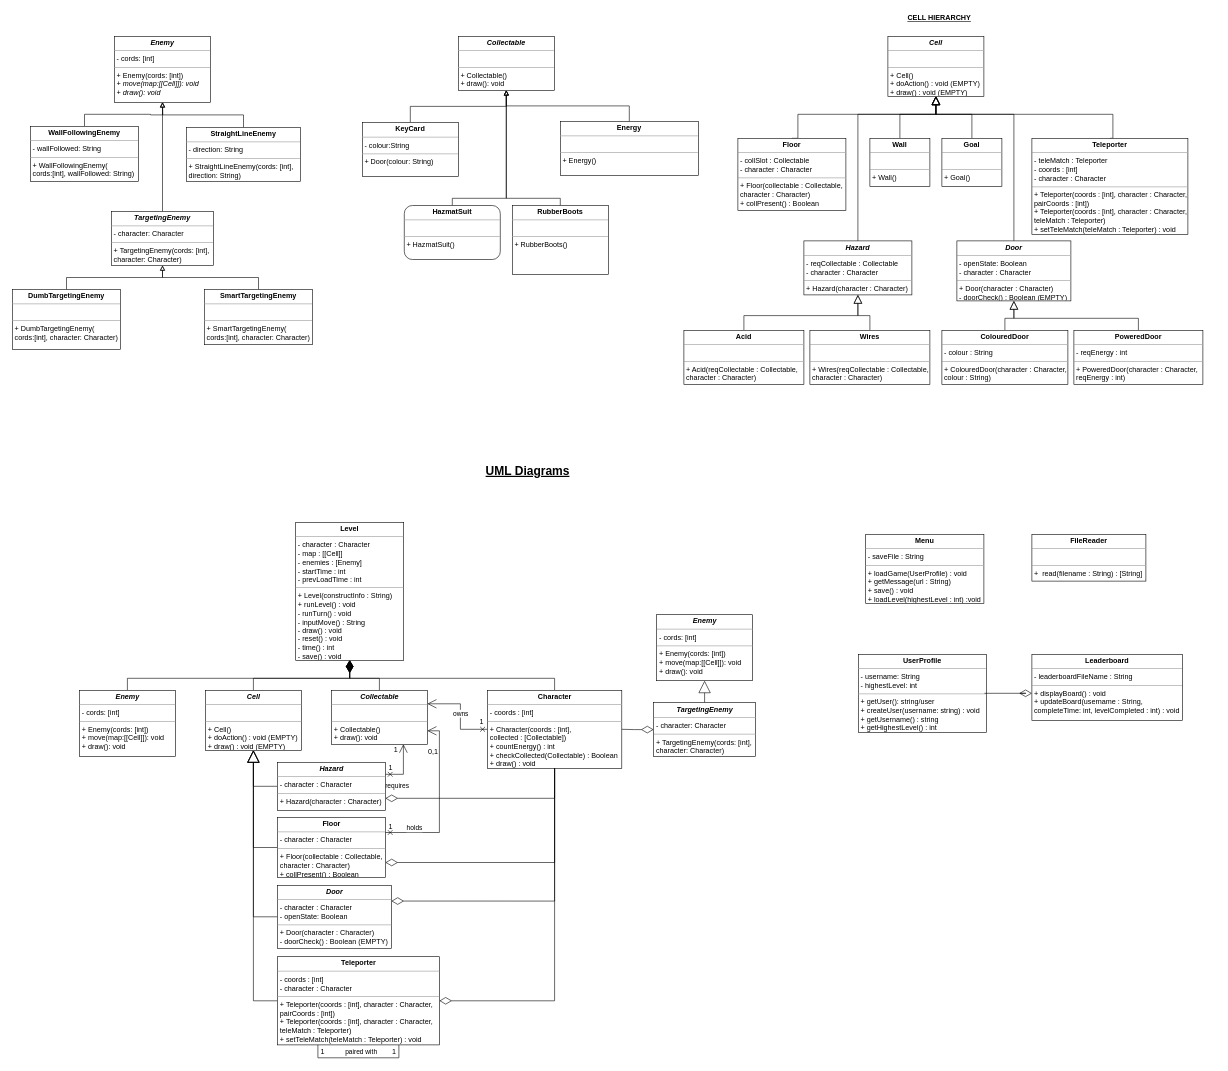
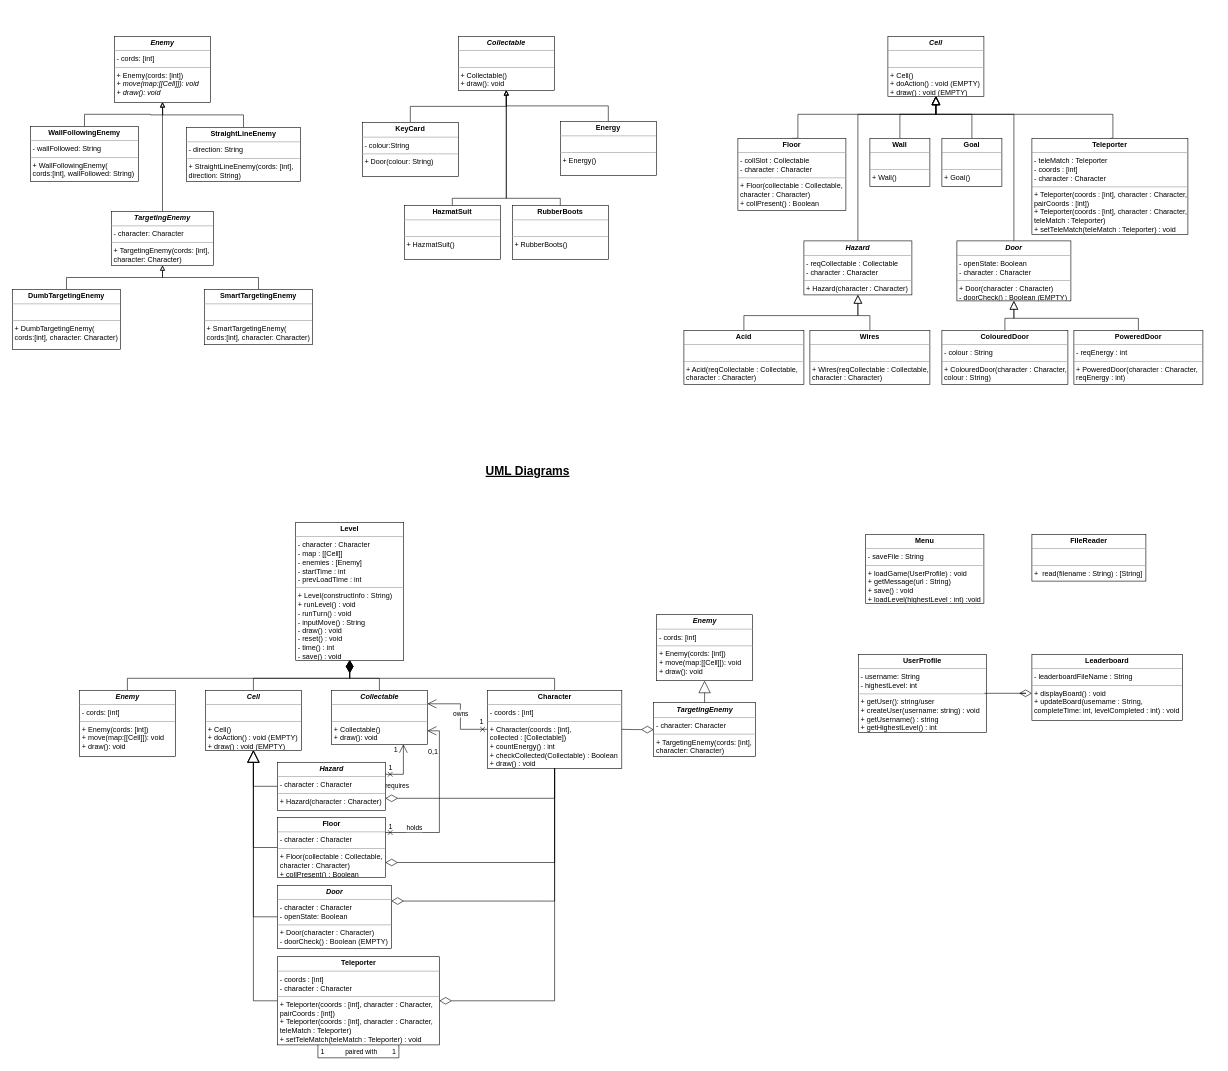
(942, 18) -> none
(629, 149) -> (608, 149)
(452, 233) -> (452, 233)
(560, 240) -> (560, 233)
